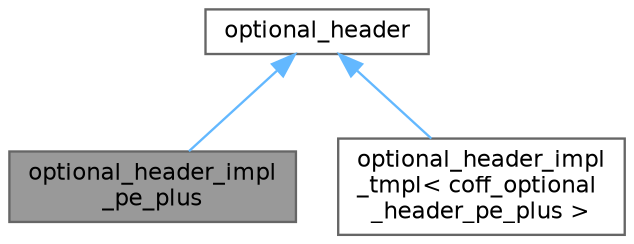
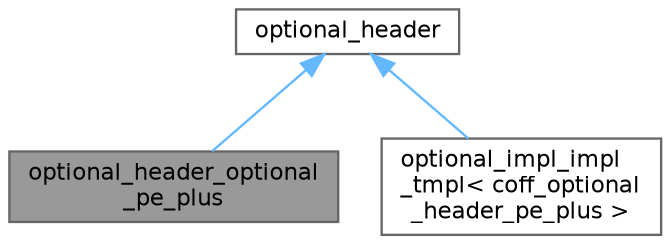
(153, 187) -> (174, 187)
(481, 187) -> (521, 187)
